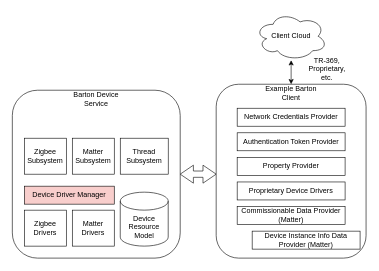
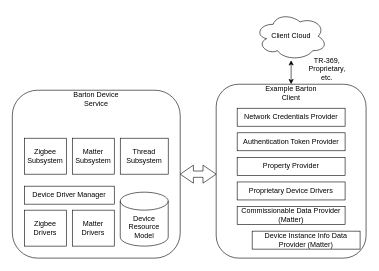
(69, 195) -> (69, 195)
